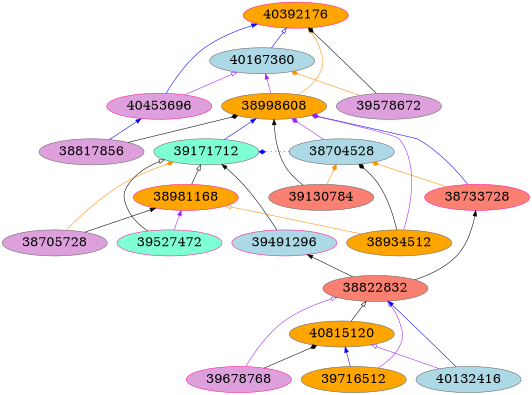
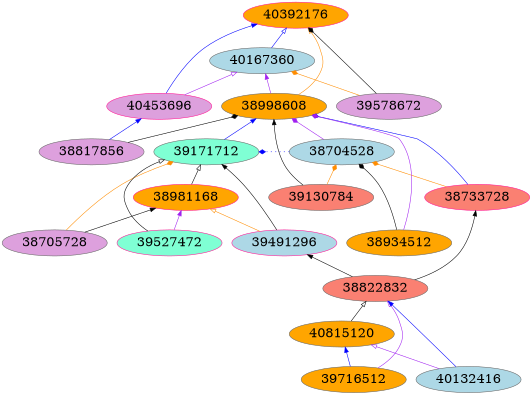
(296, 220) -> (238, 221)
(239, 380) -> none
